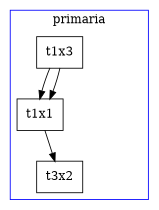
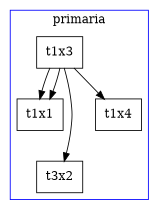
none -> (119, 115)
(49, 142) -> (72, 110)
